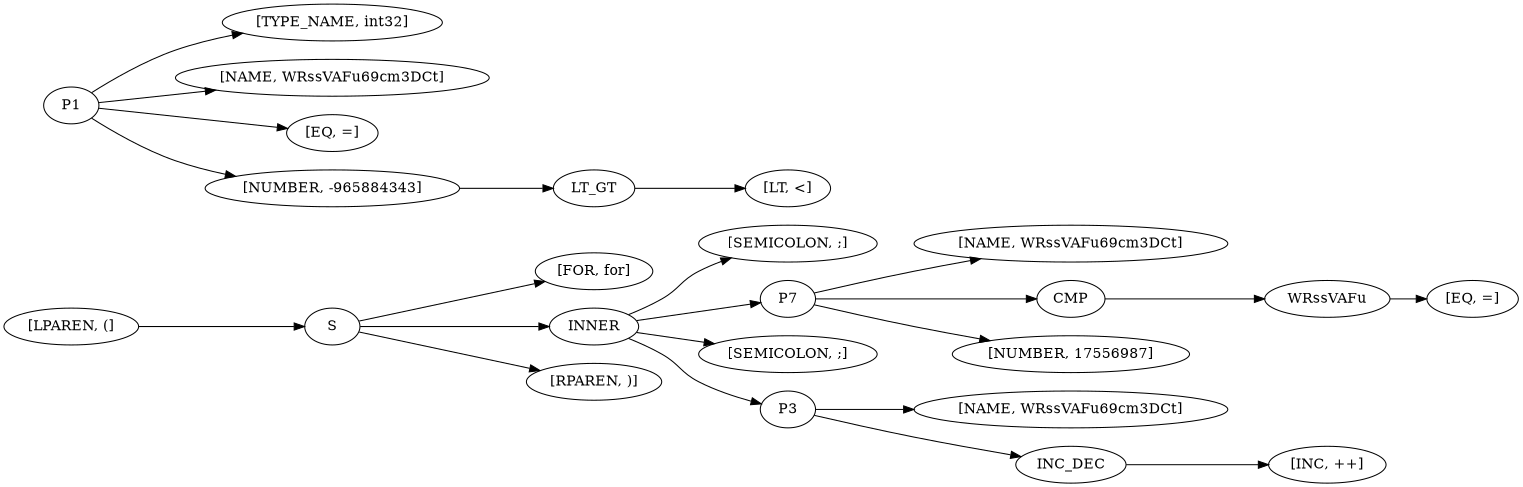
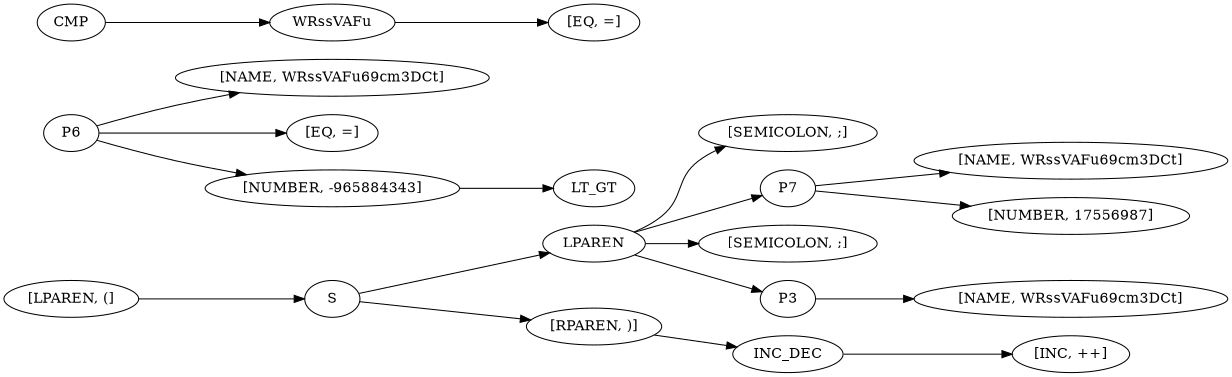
(332, 23) -> none
(71, 105) -> (71, 133)
(788, 188) -> none
(594, 271) -> none
(921, 299) -> none
(594, 327) -> (594, 244)
(912, 437) -> (690, 340)
